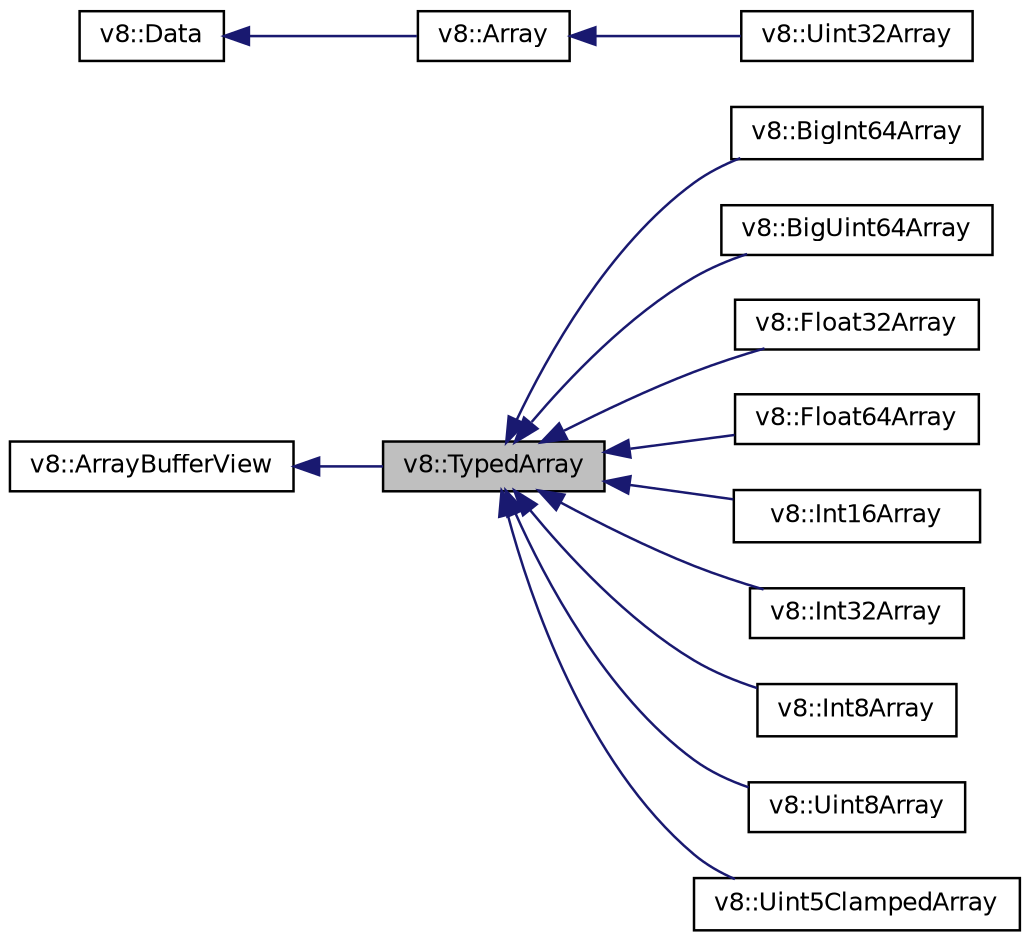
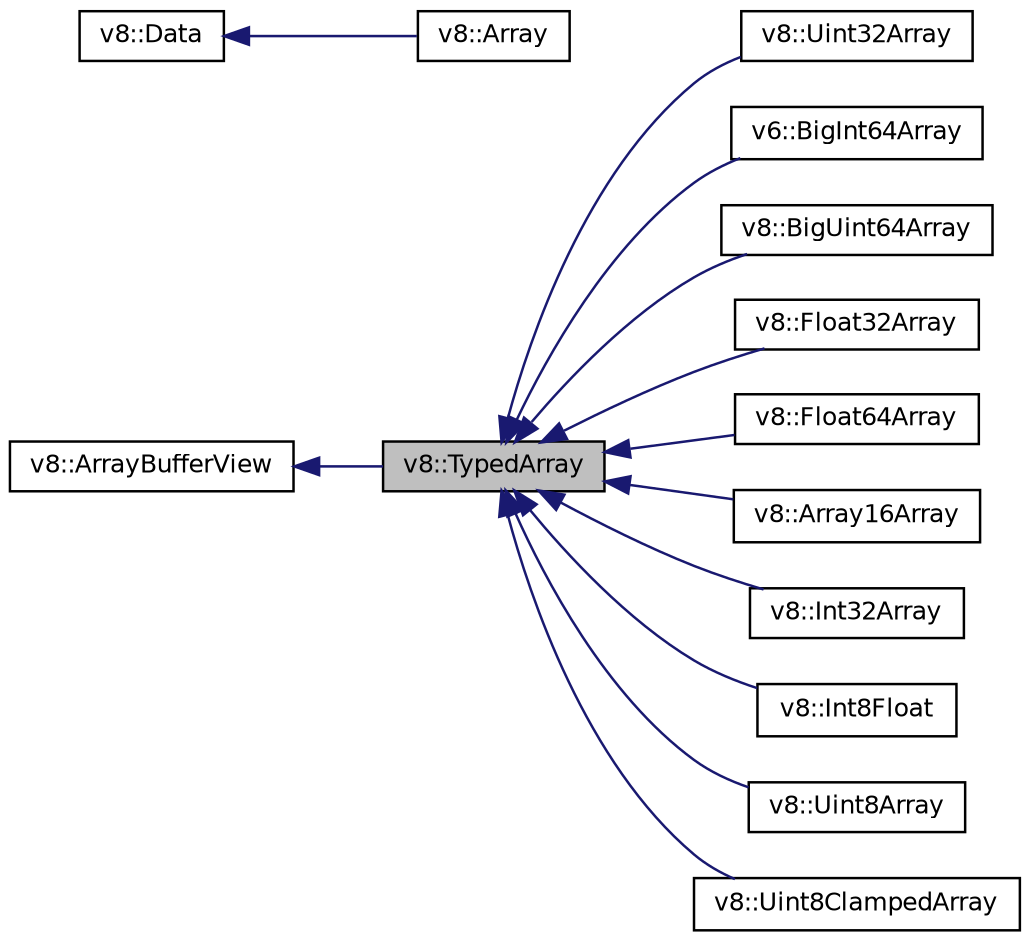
(668, 36) -> (590, 213)
(857, 133) -> (857, 133)
(857, 516) -> (857, 516)
(857, 710) -> (857, 710)
(857, 904) -> (857, 904)
